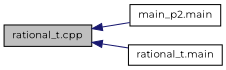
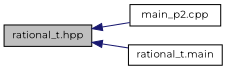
(175, 15) -> (175, 15)
(48, 36) -> (48, 36)
